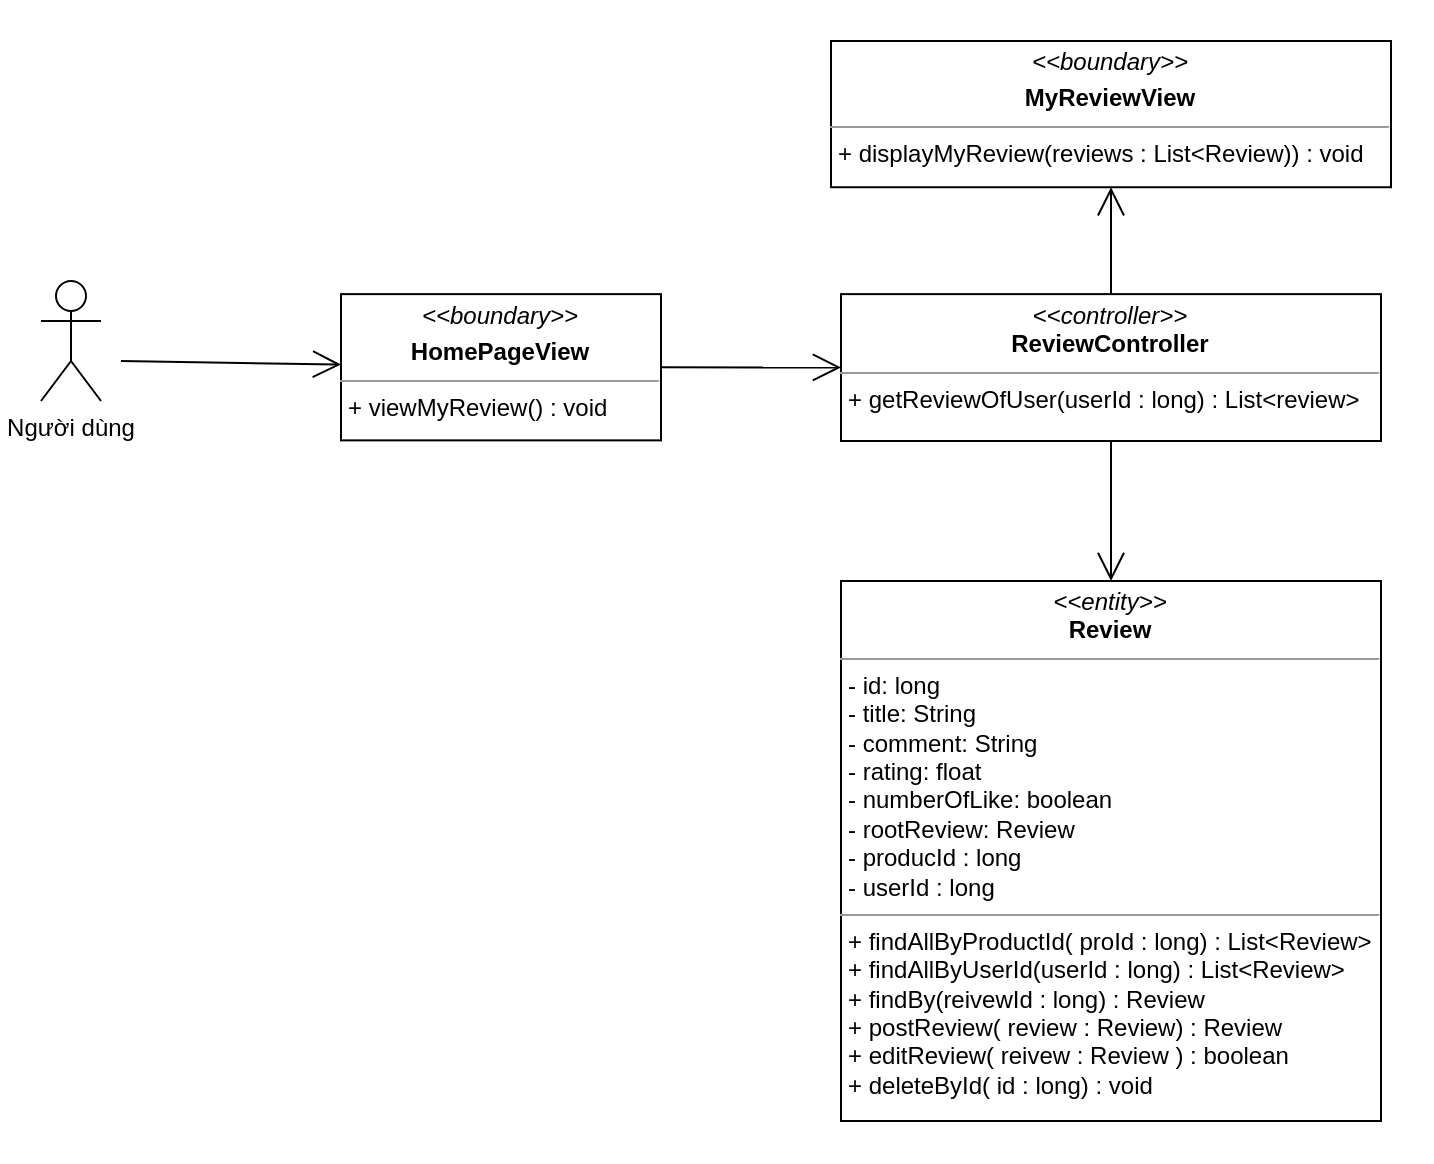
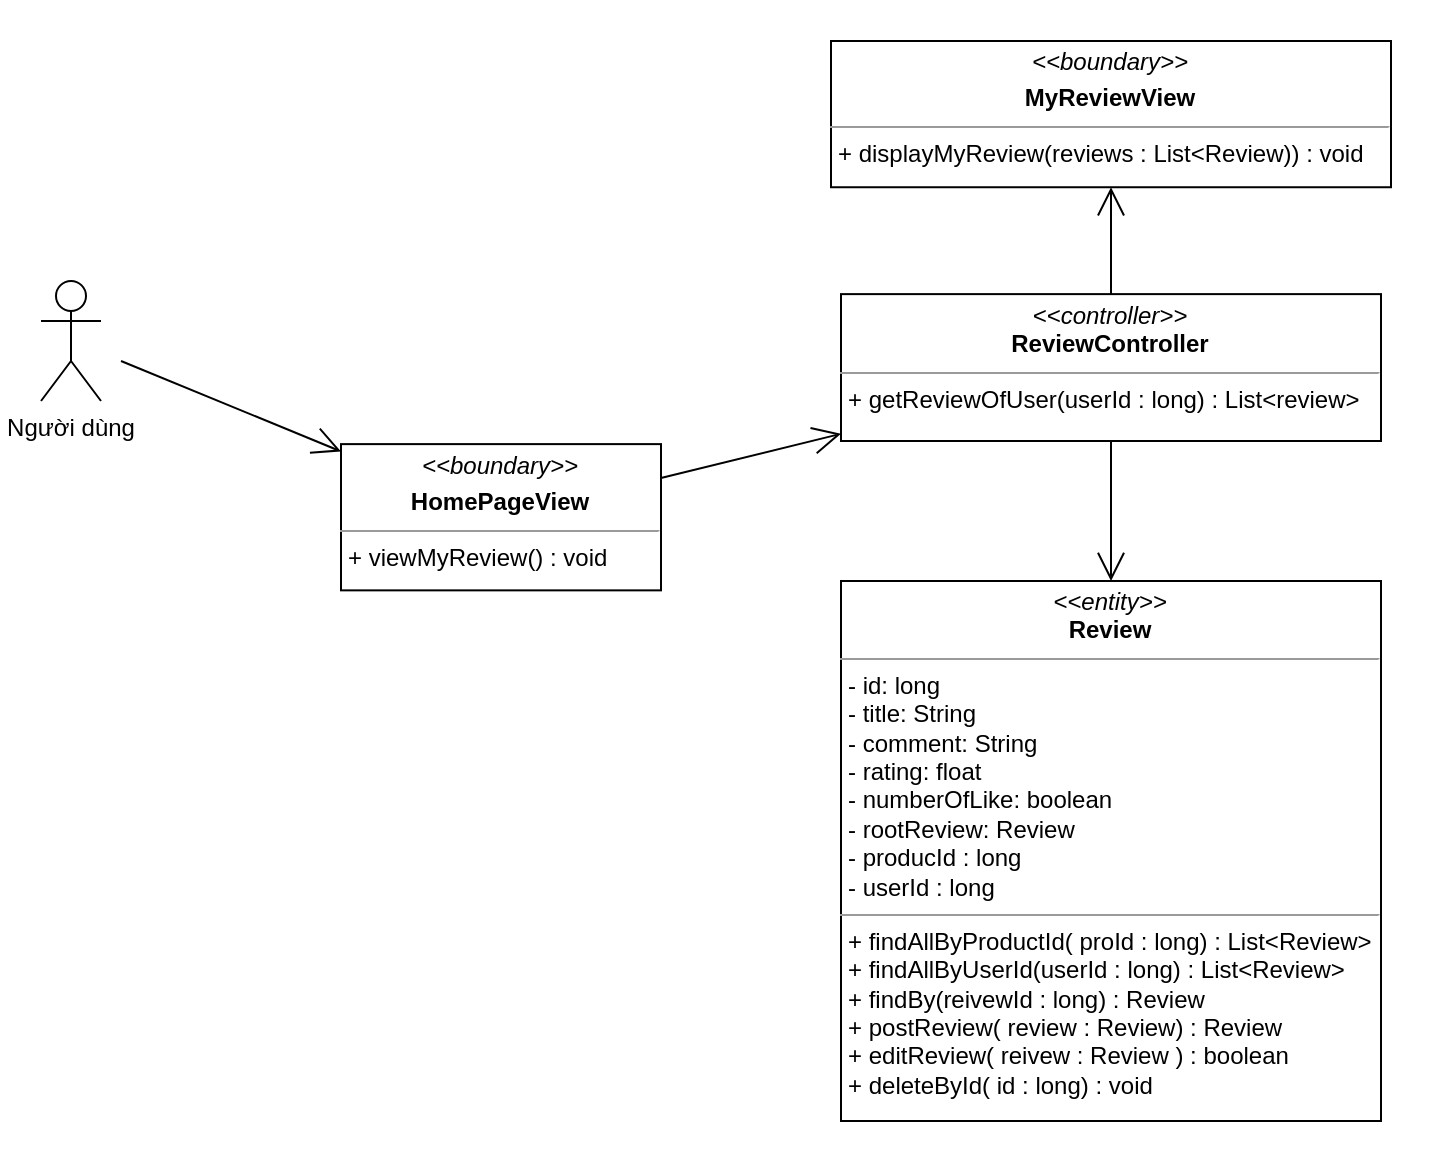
(501, 367) -> (501, 517)
